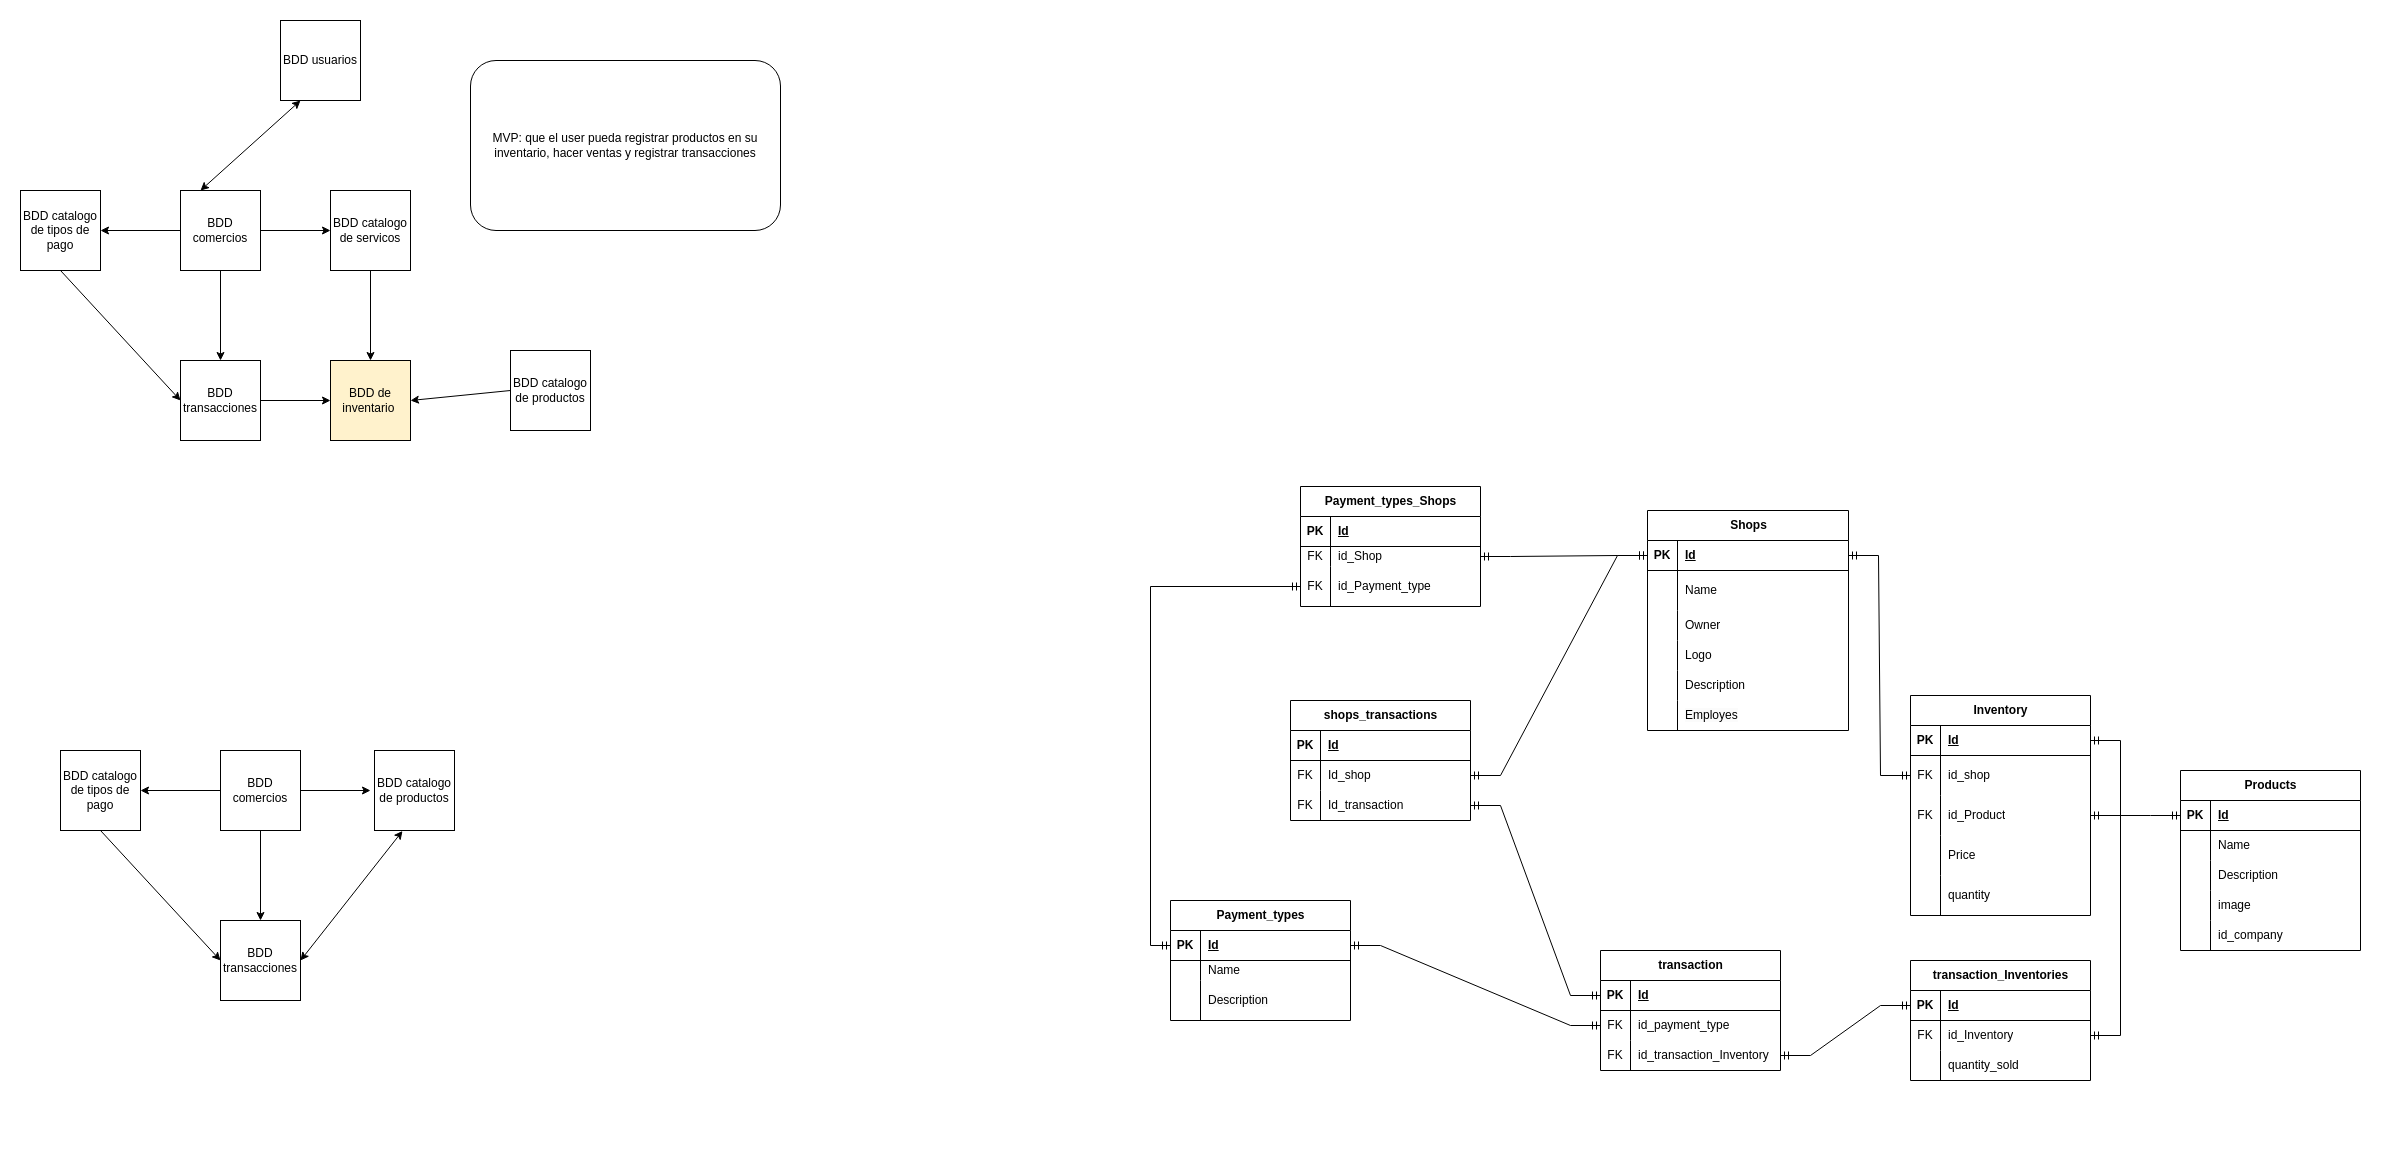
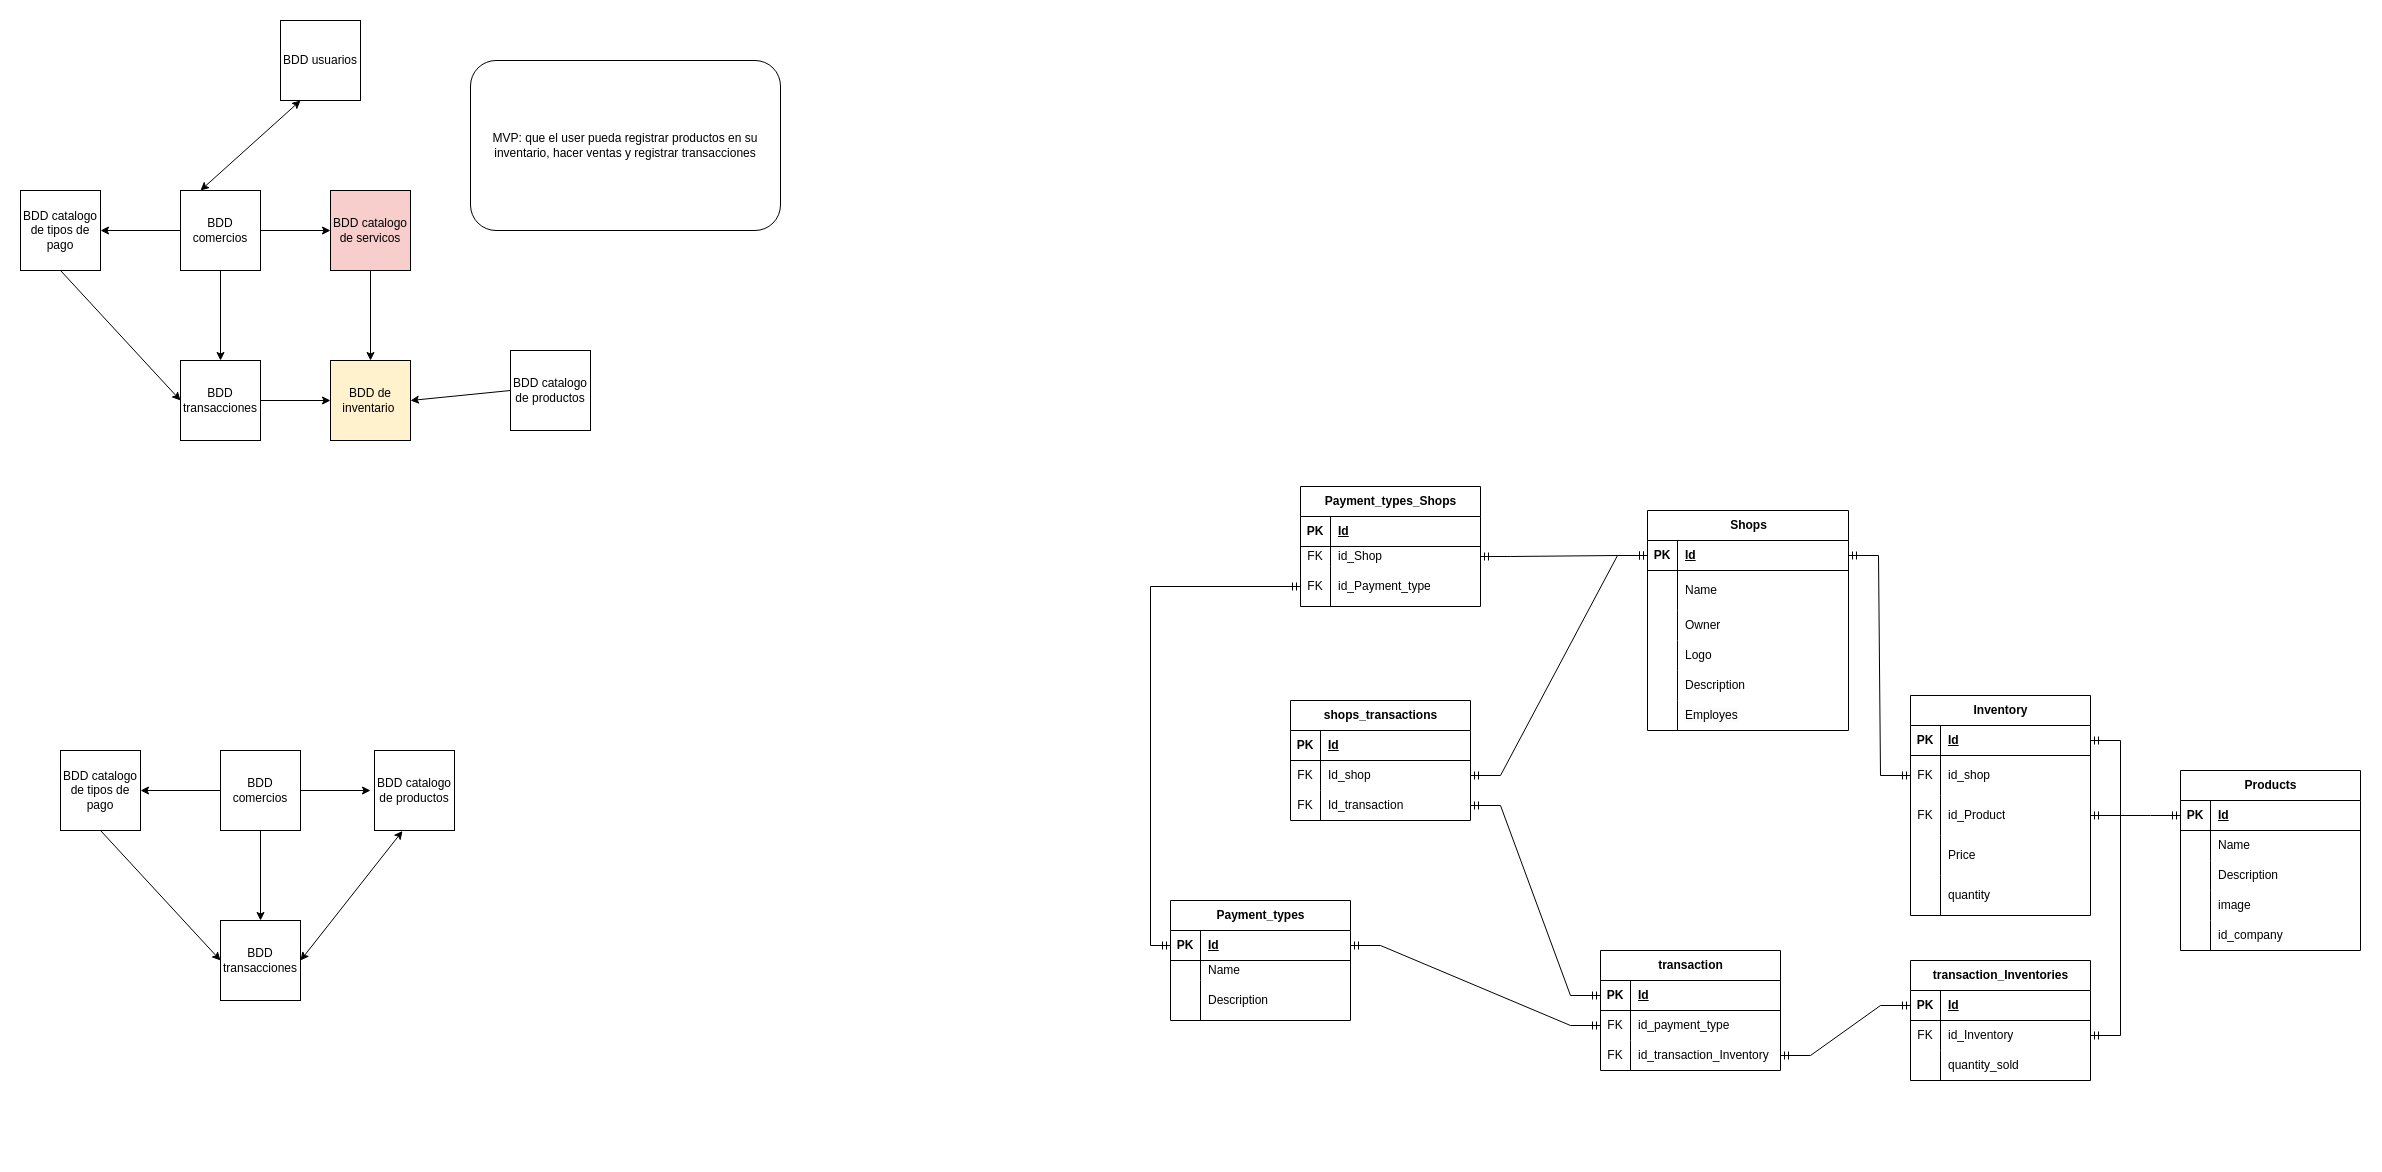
(371, 231) -> (371, 231)
